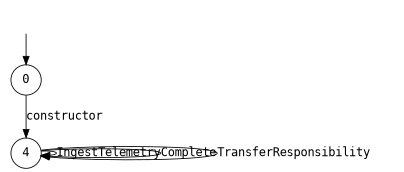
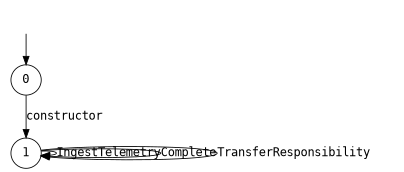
(26, 153) -> (26, 153)
